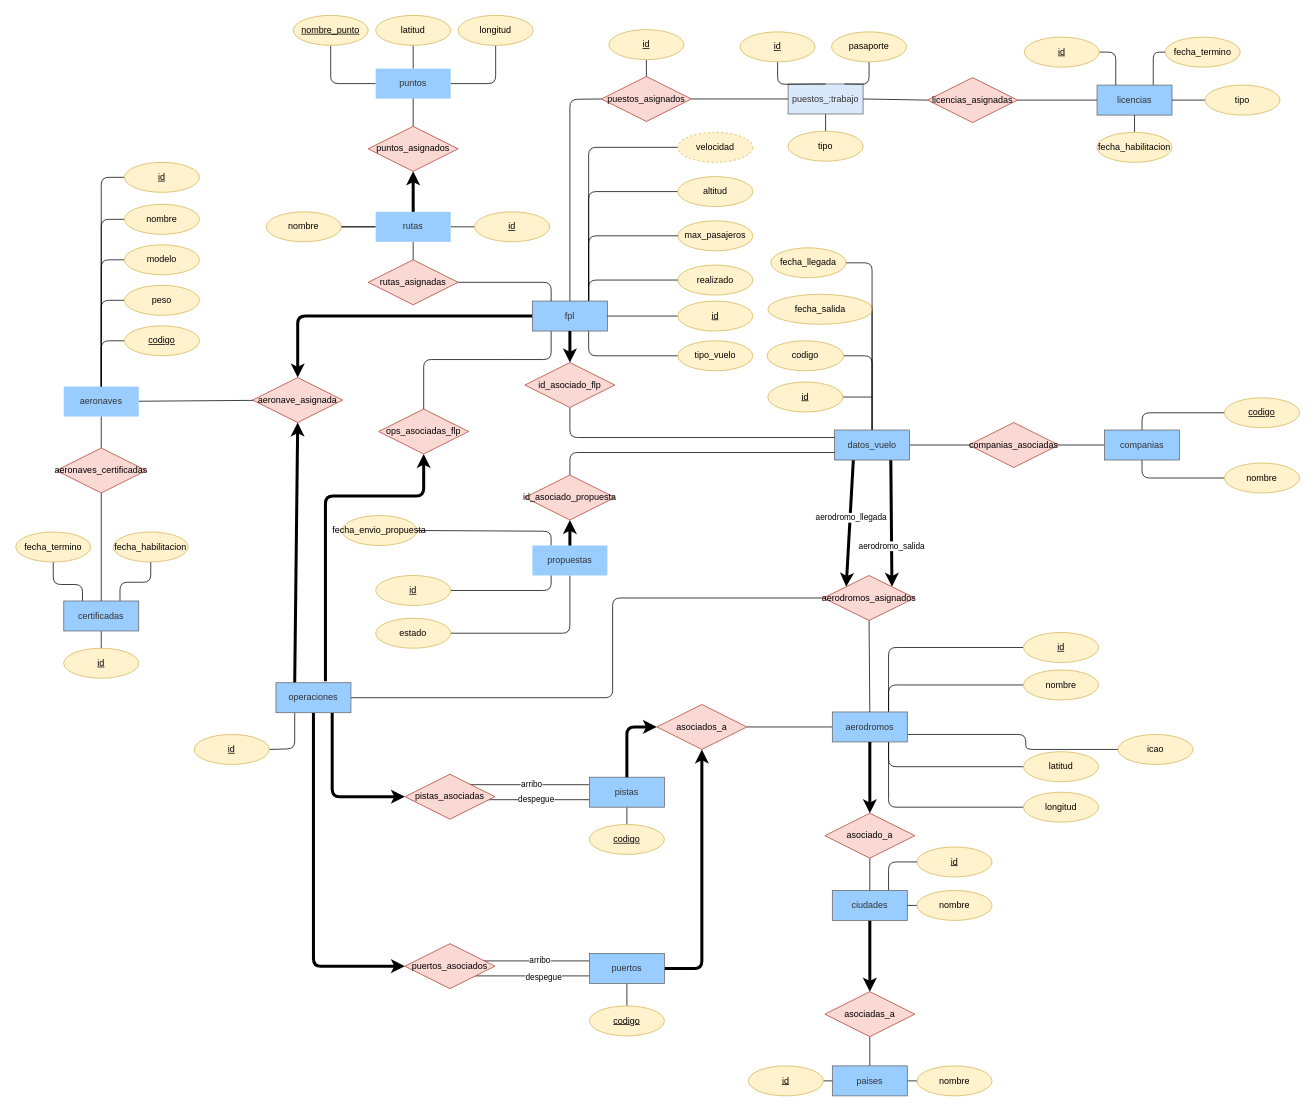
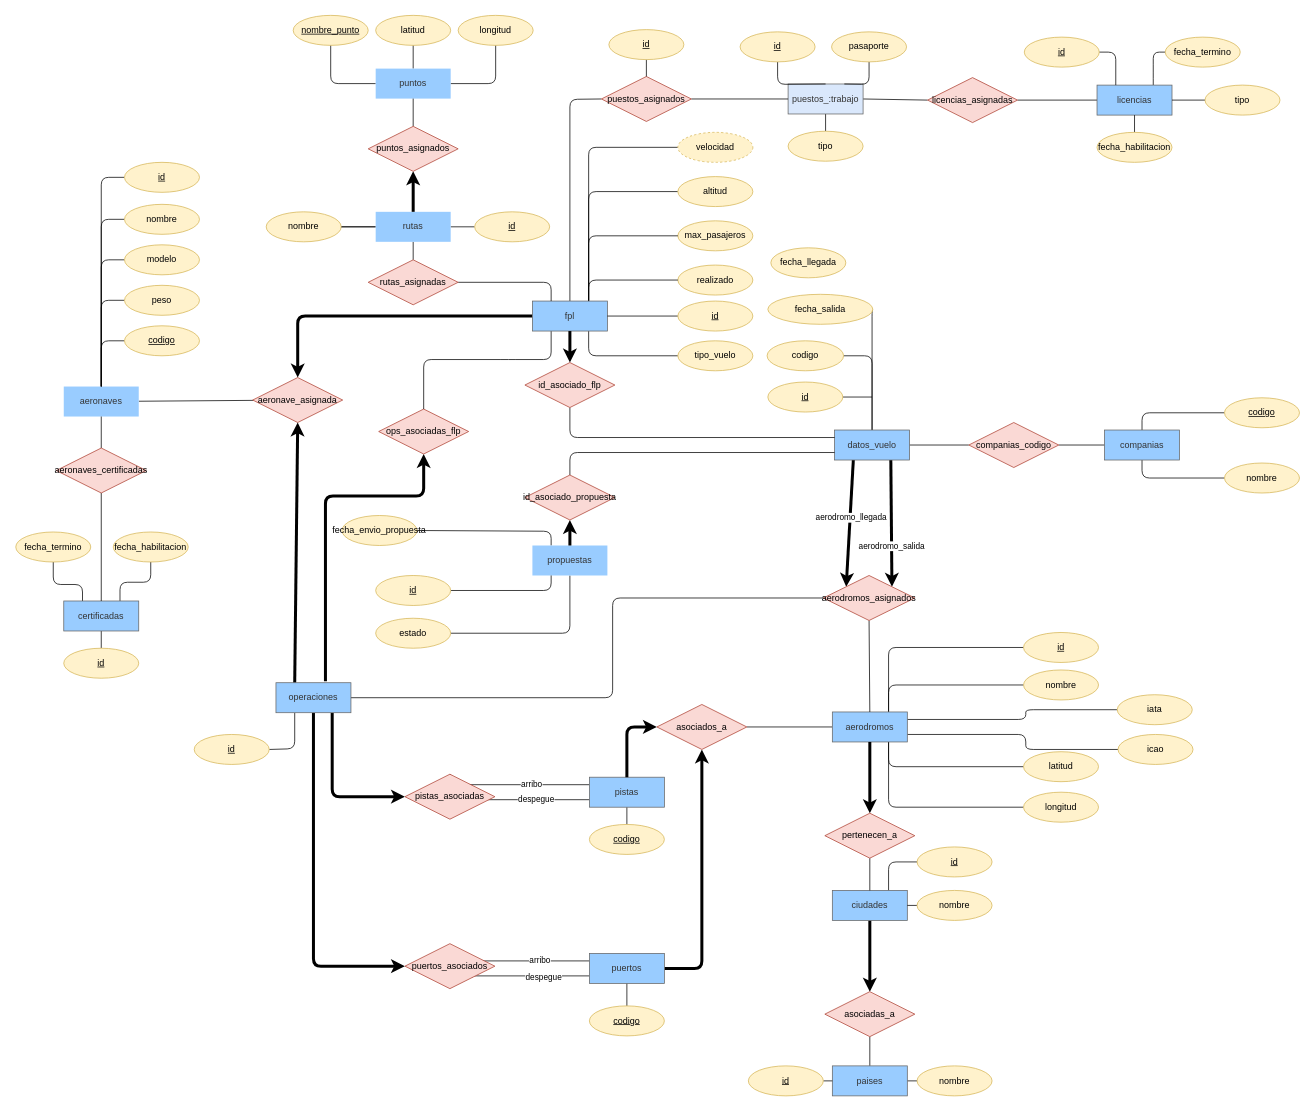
(872, 274) -> none
(1014, 445) -> (1014, 445)
none -> (1155, 710)
none -> (1015, 720)
(870, 836) -> (870, 836)
